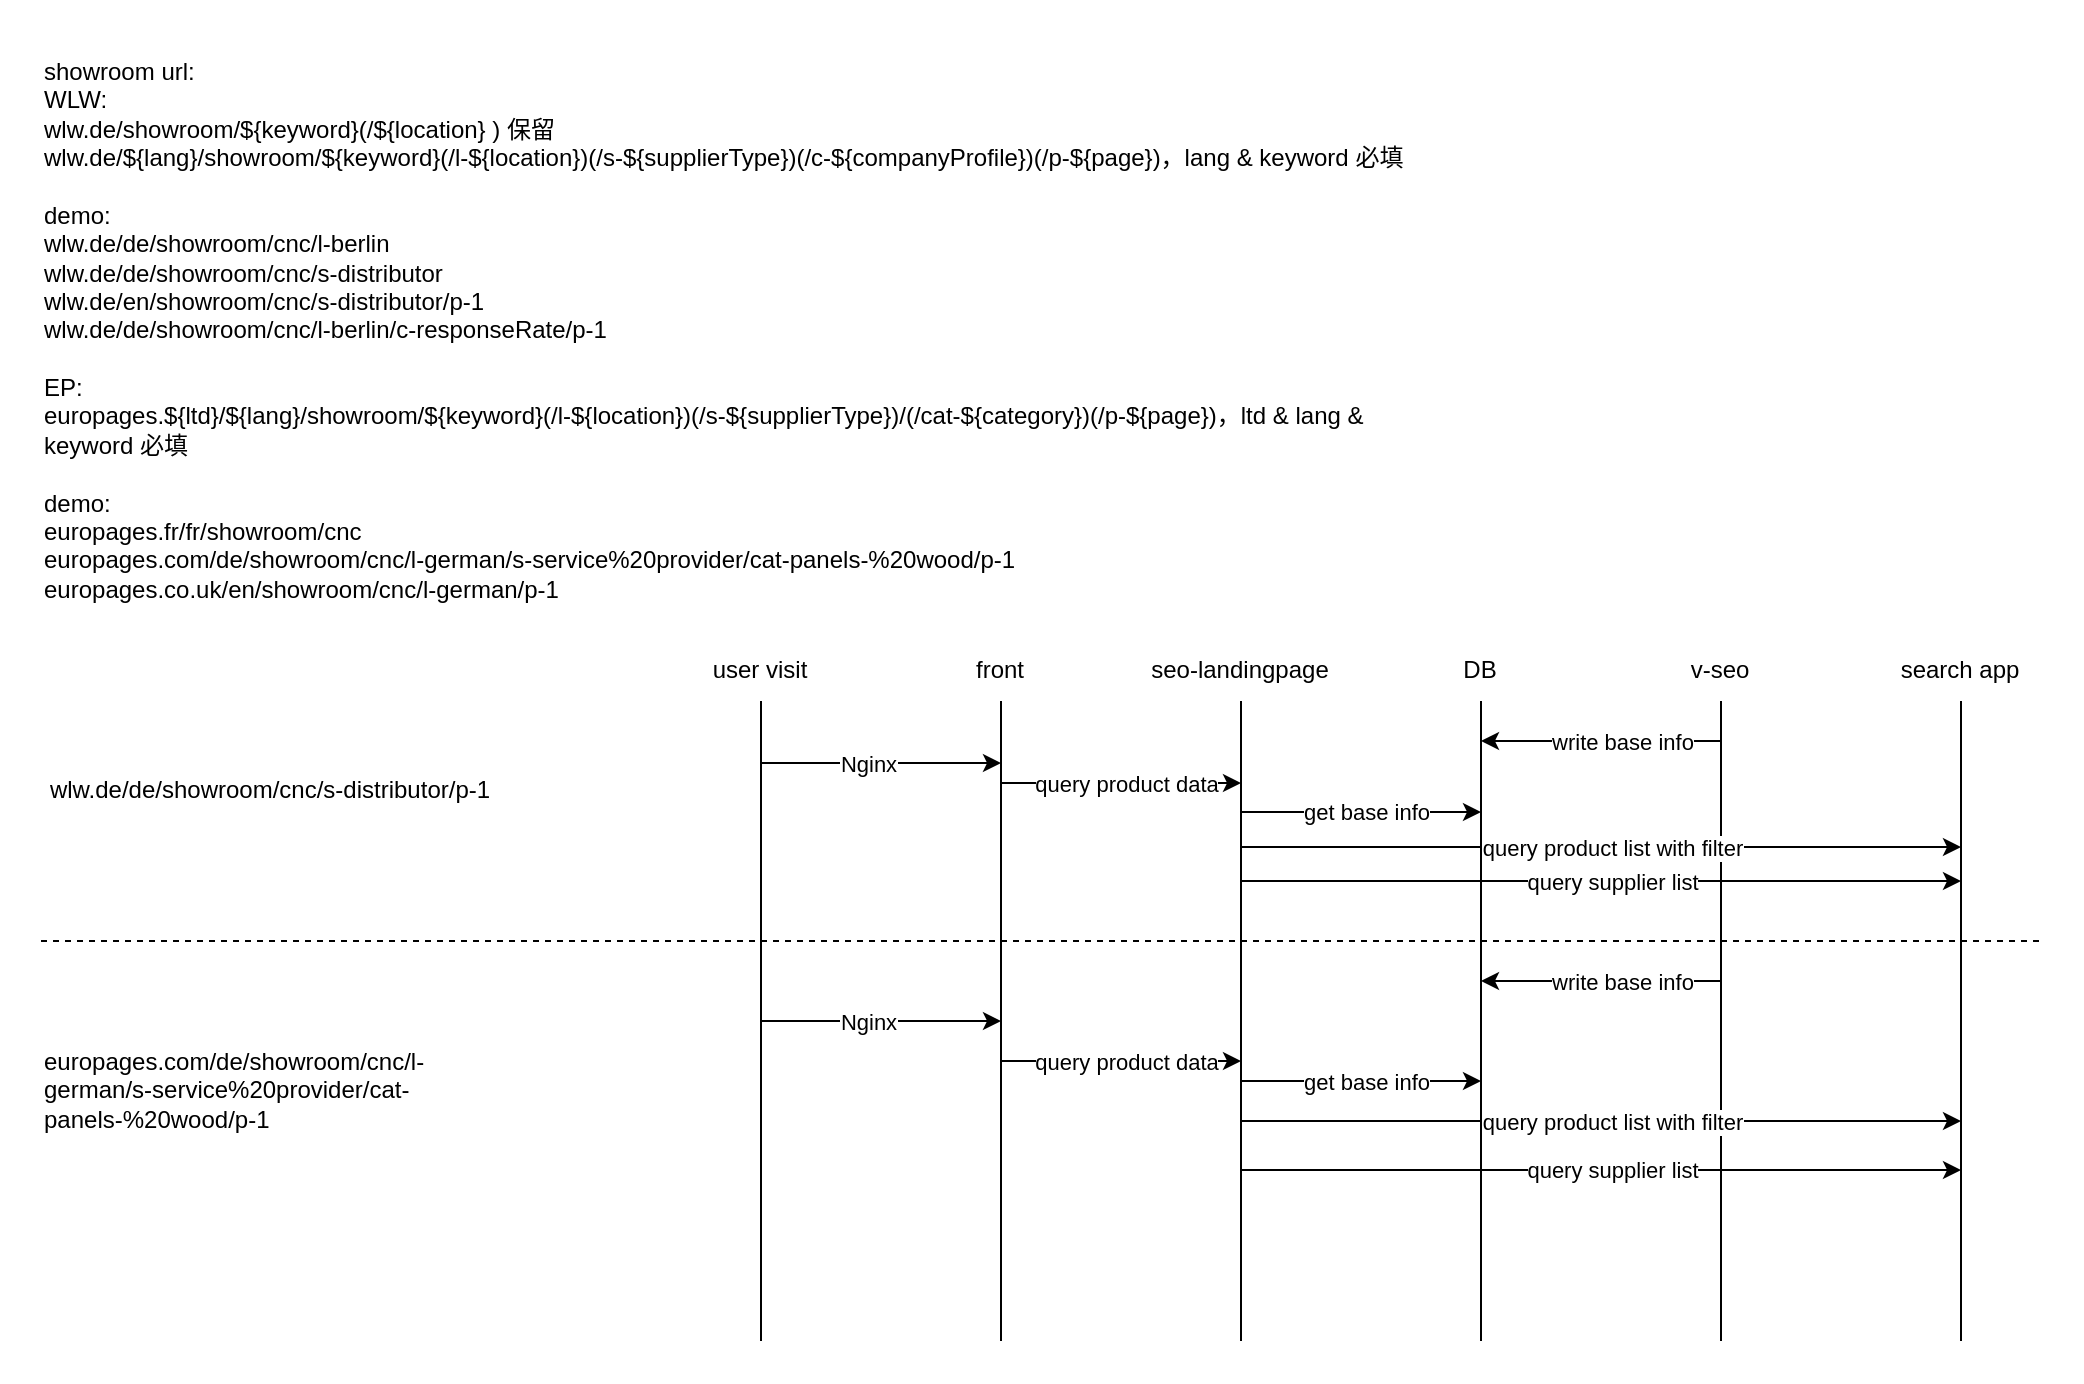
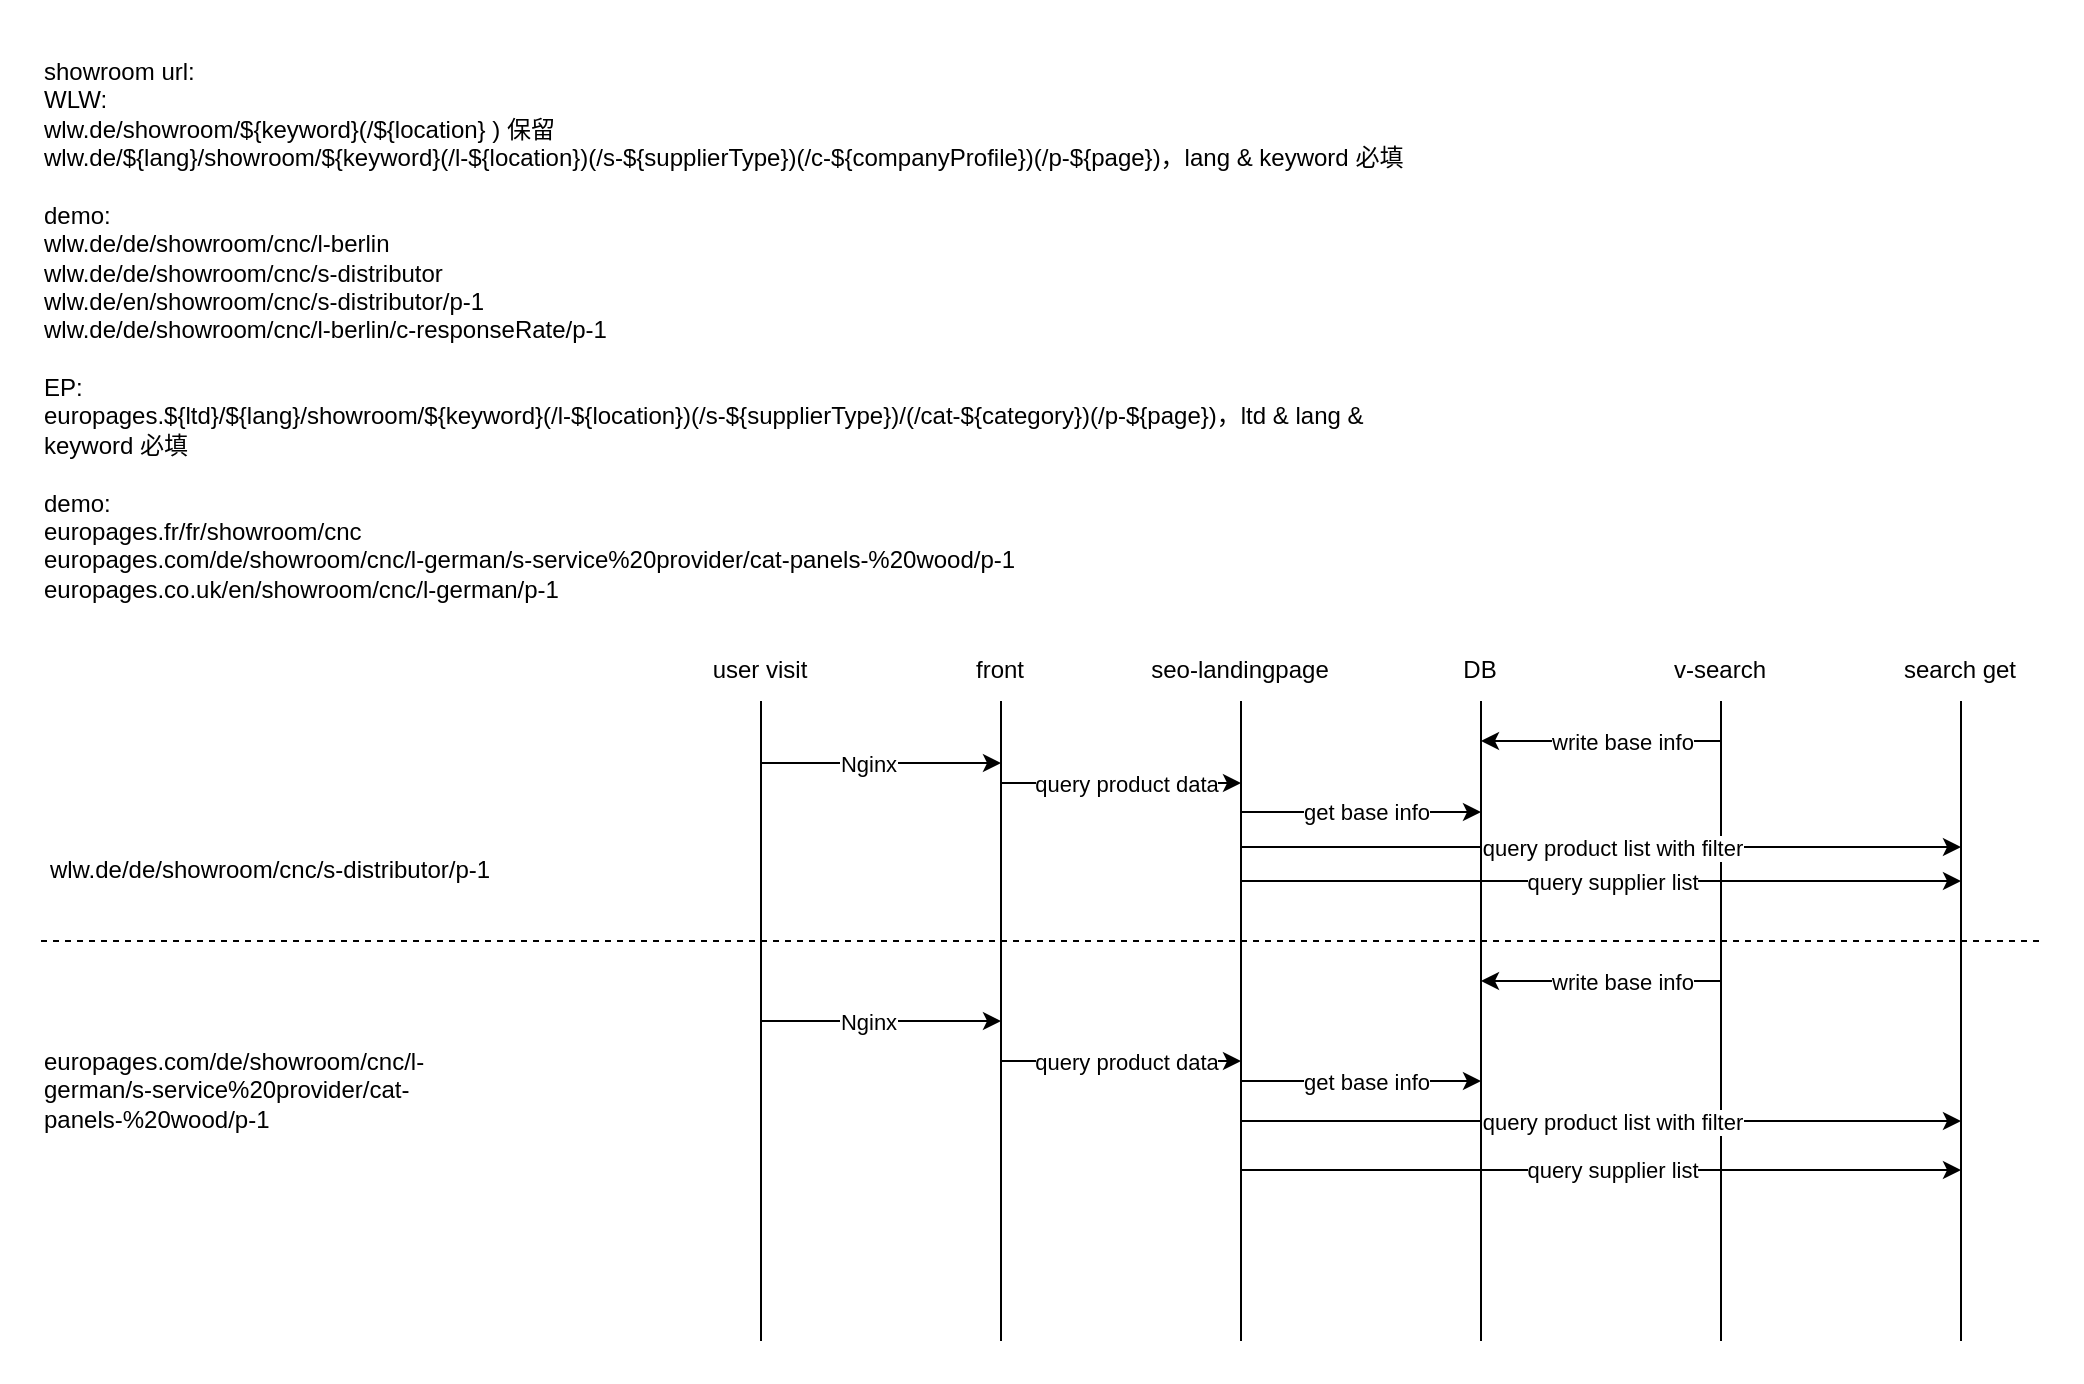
(1721, 671) -> (1721, 671)
(1961, 671) -> (1961, 671)
(271, 791) -> (271, 871)
